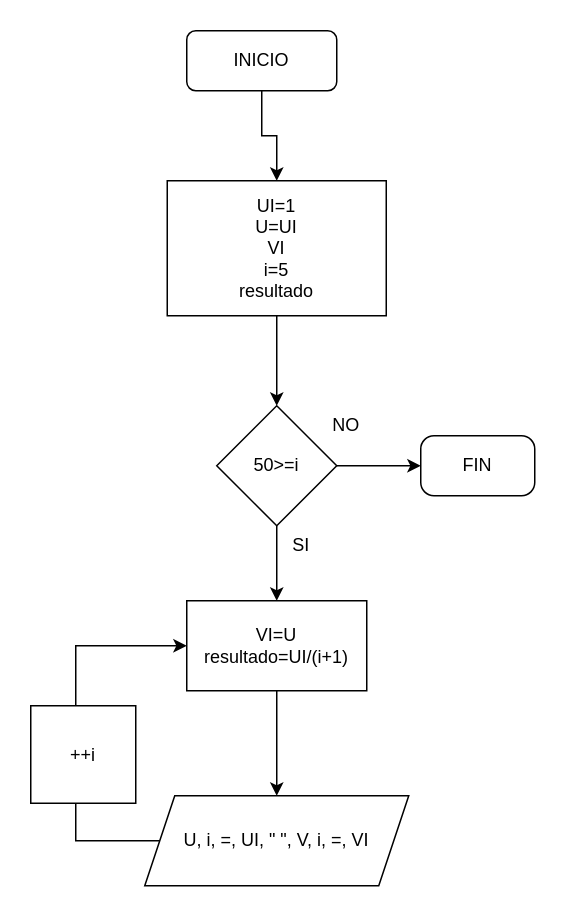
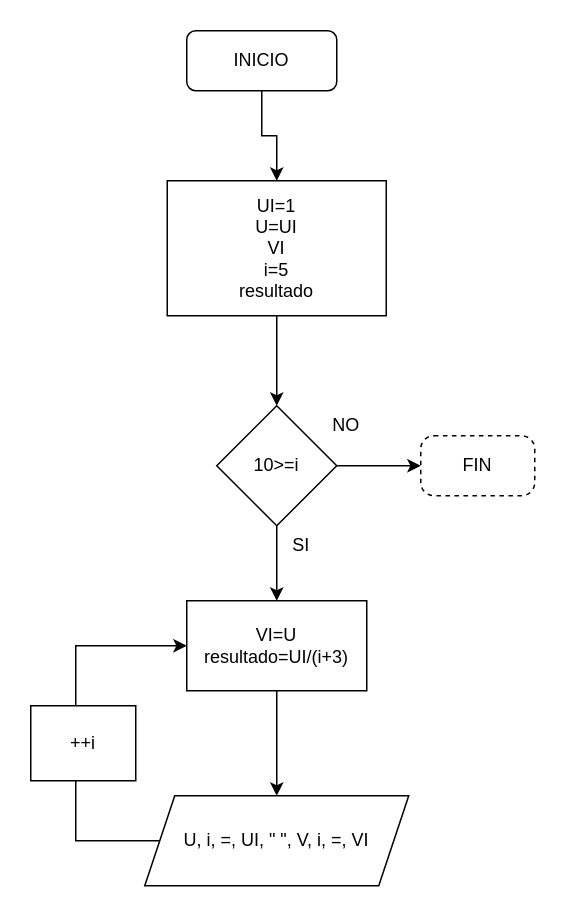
(277, 466) -> (277, 466)
(478, 466) -> (478, 466)
(277, 646) -> (277, 646)
(83, 755) -> (83, 743)
